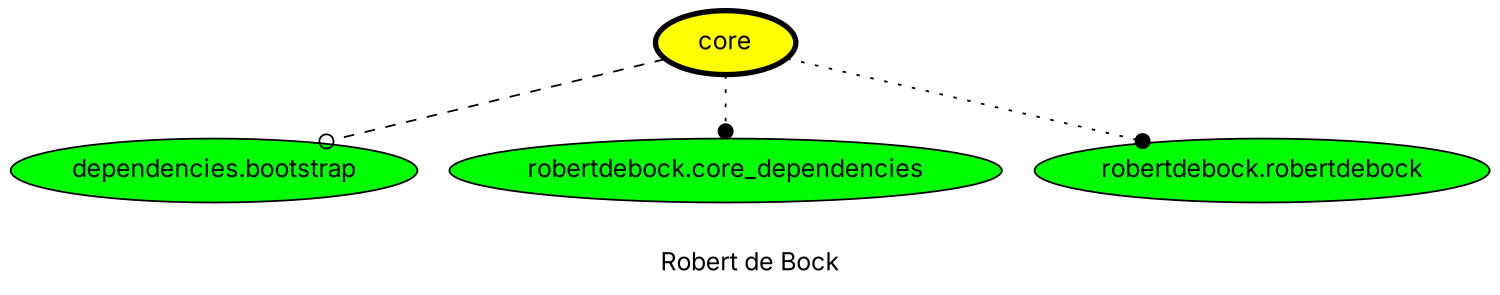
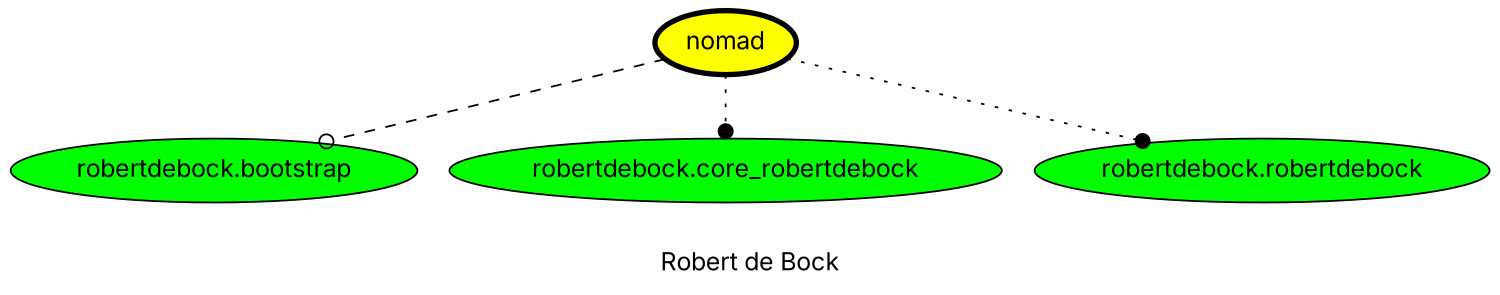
(726, 43) -> (726, 43)
(214, 171) -> (214, 171)
(726, 171) -> (726, 171)
